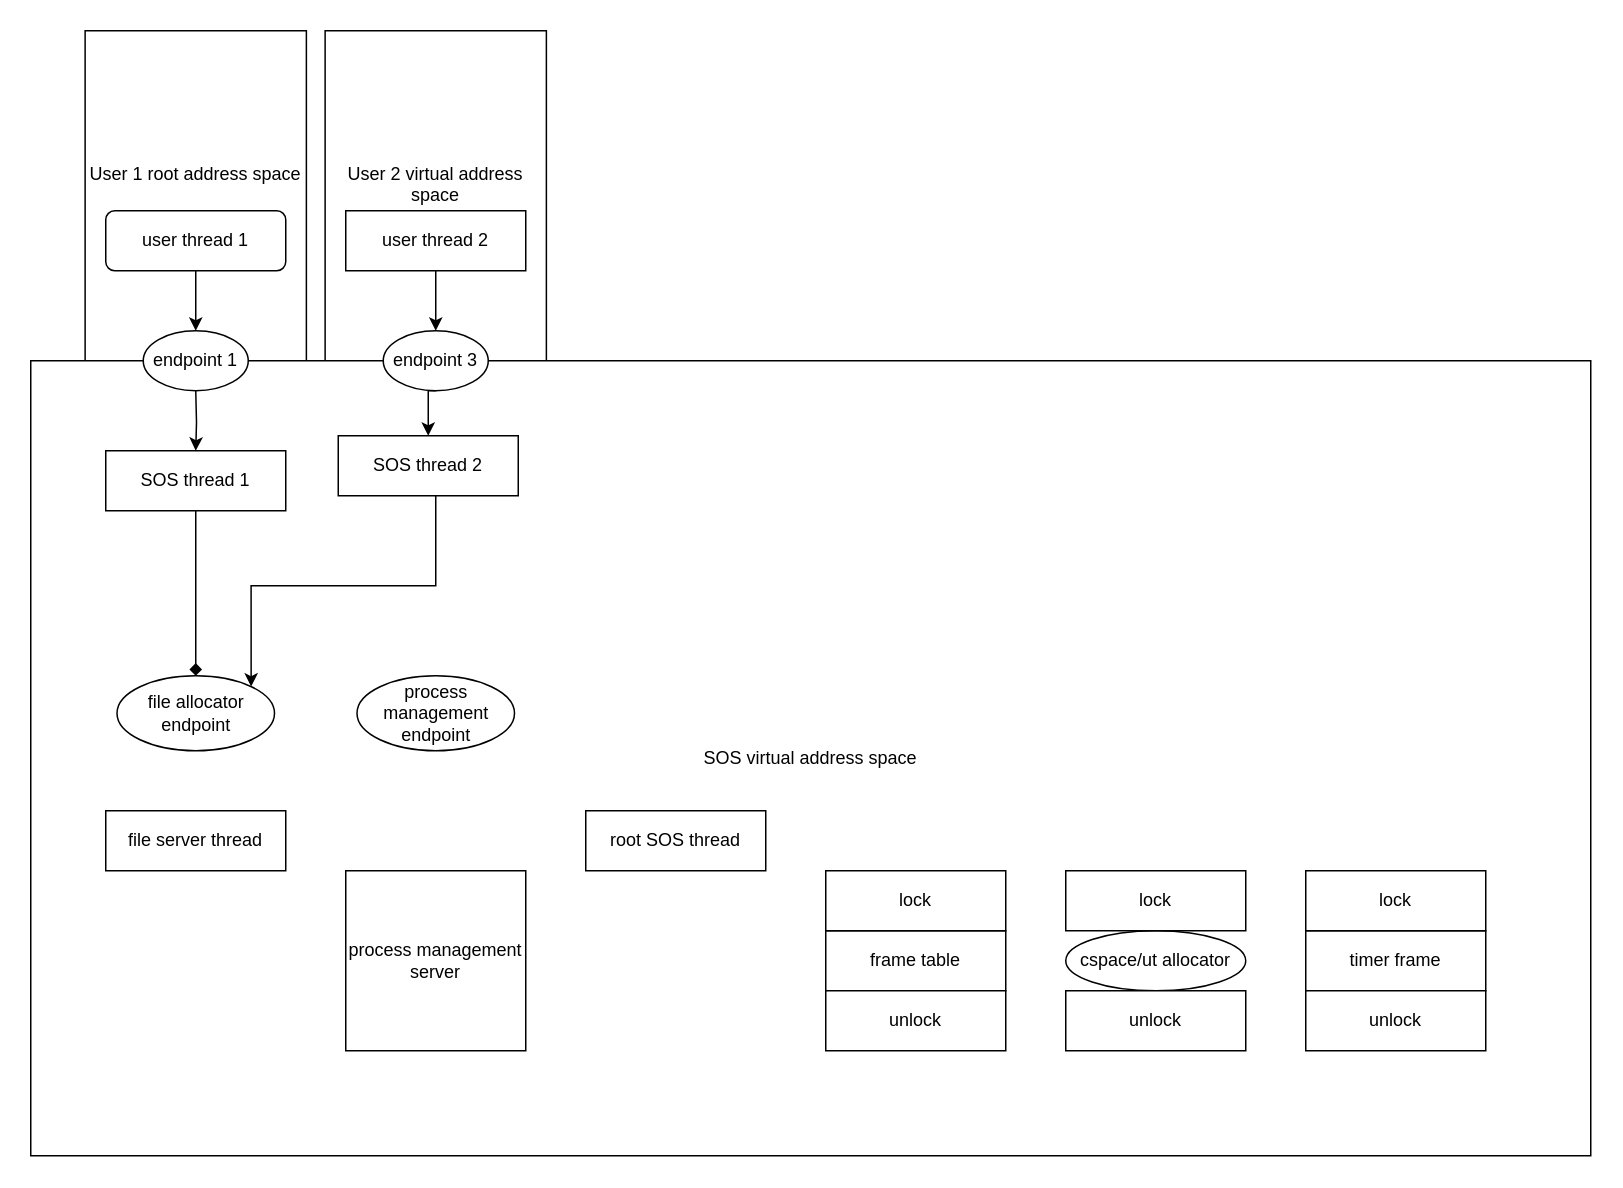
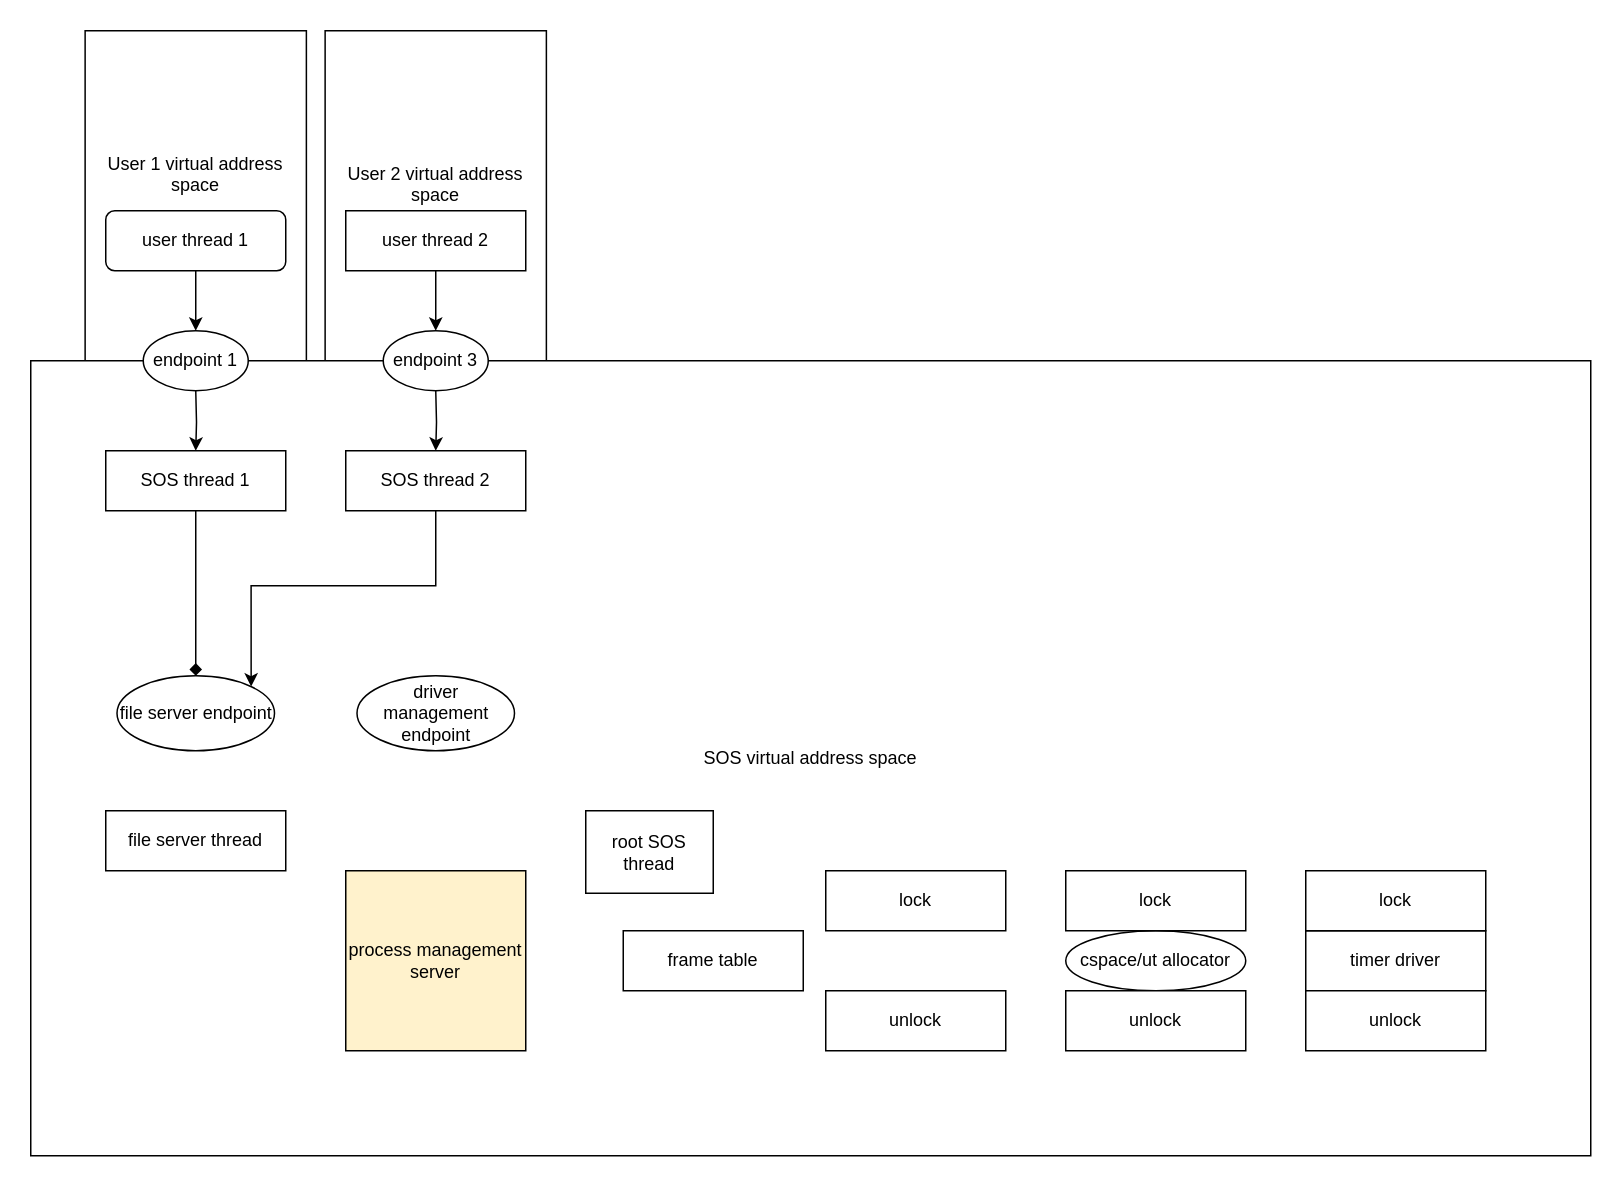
(196, 196) -> (196, 196)
(428, 466) -> (436, 481)
(197, 713) -> (197, 713)
(437, 713) -> (437, 713)
(676, 841) -> (650, 852)
(436, 961) -> (436, 961)
(916, 961) -> (713, 961)
(1396, 961) -> (1396, 961)
